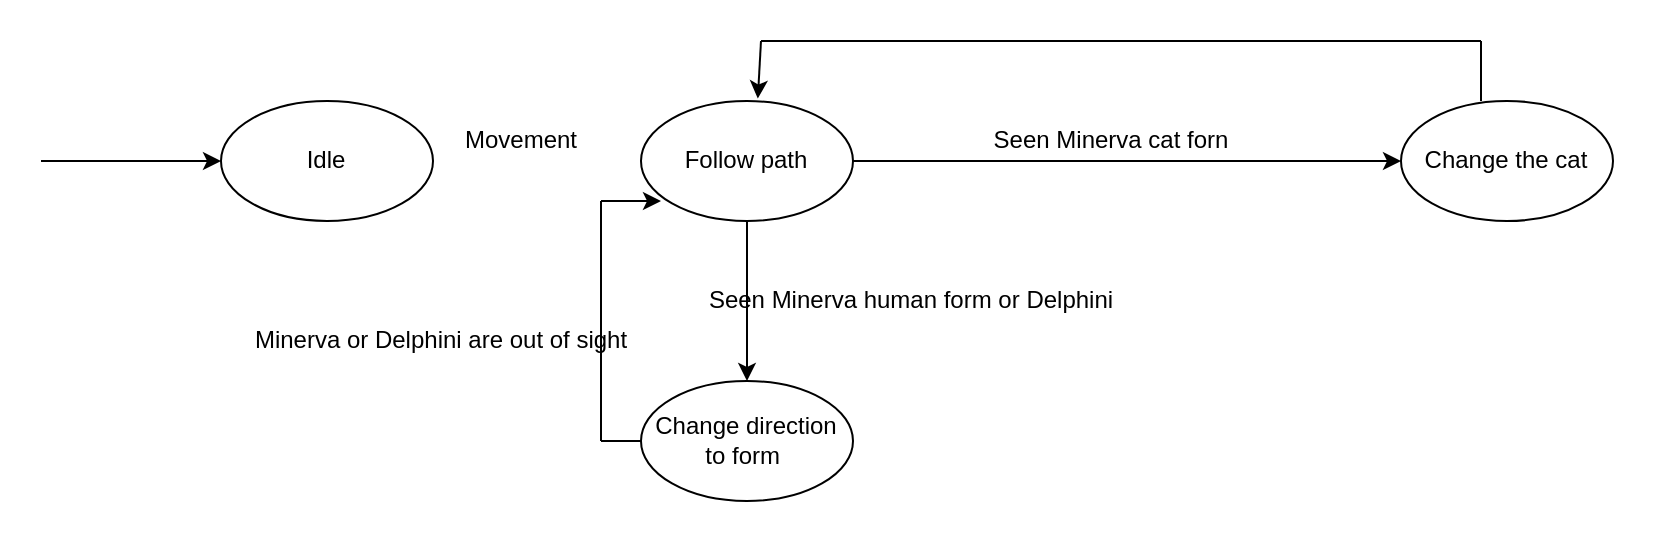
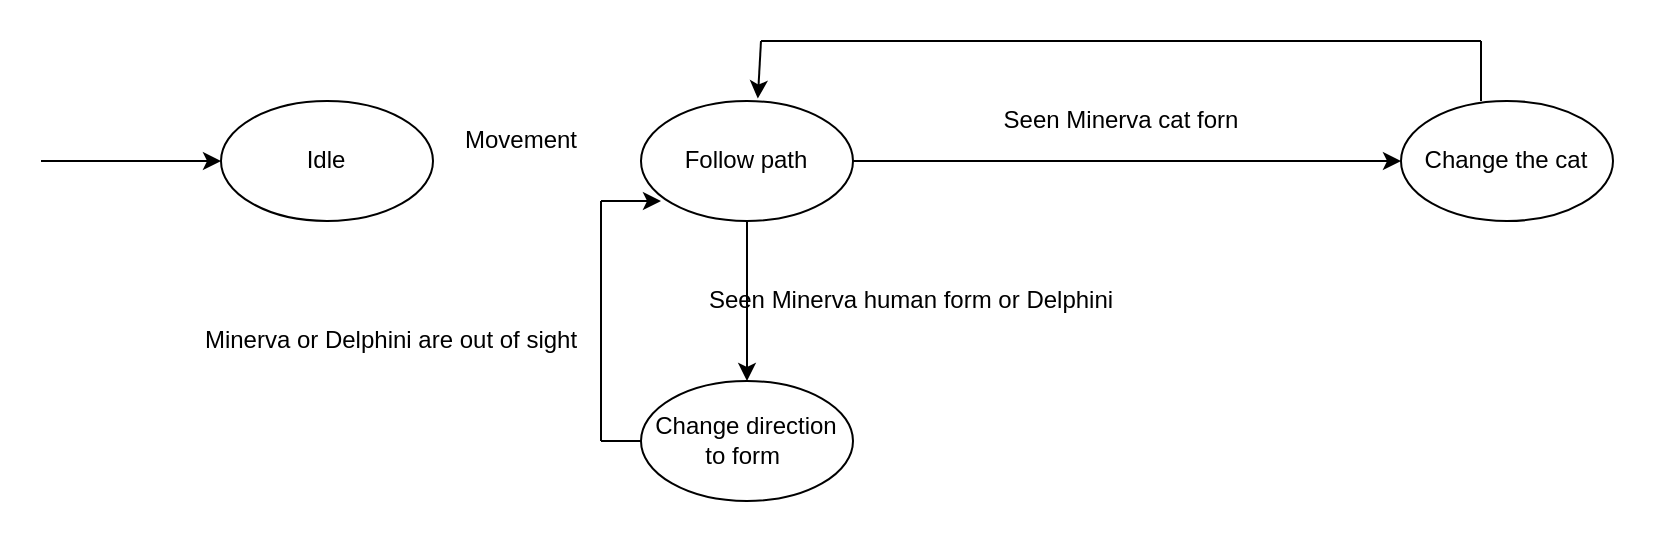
(1111, 141) -> (1121, 121)
(441, 341) -> (391, 341)
